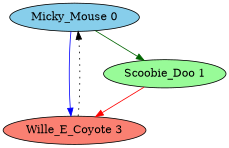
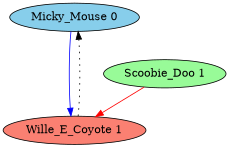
(116, 43) -> none
(75, 130) -> (75, 130)
